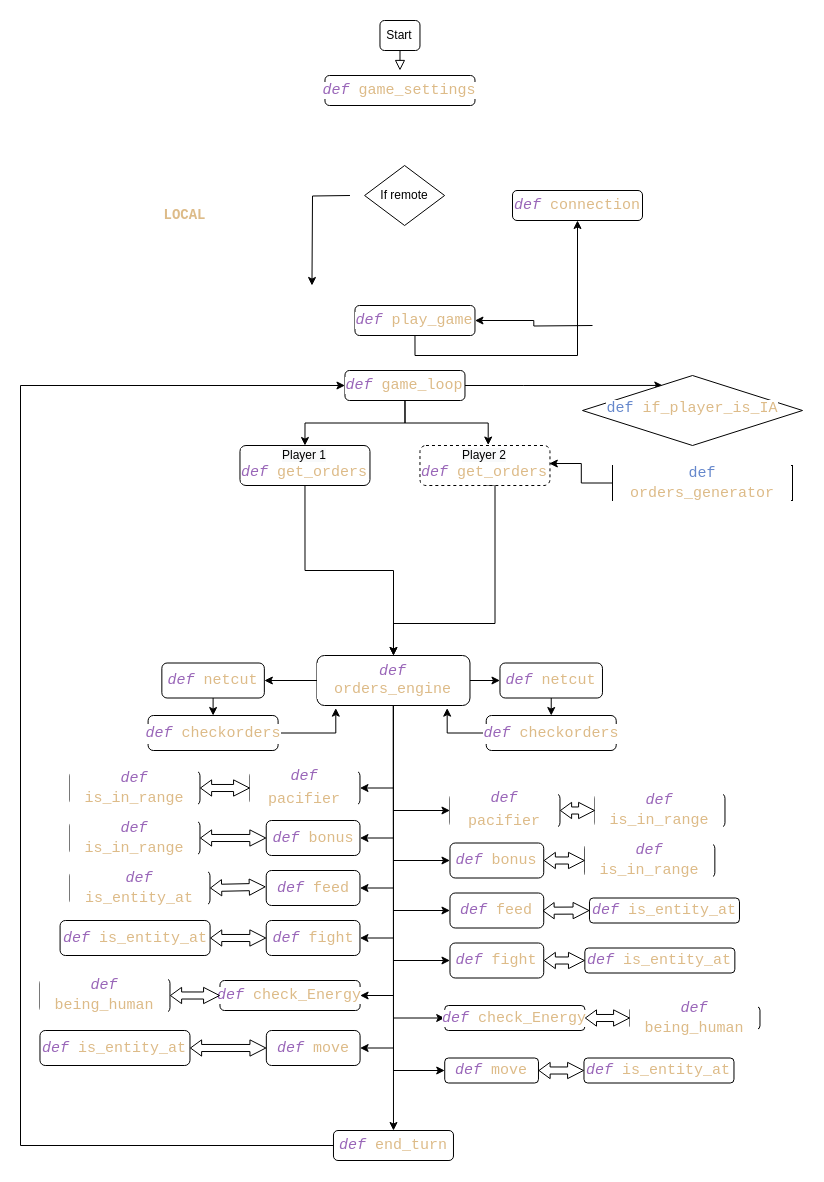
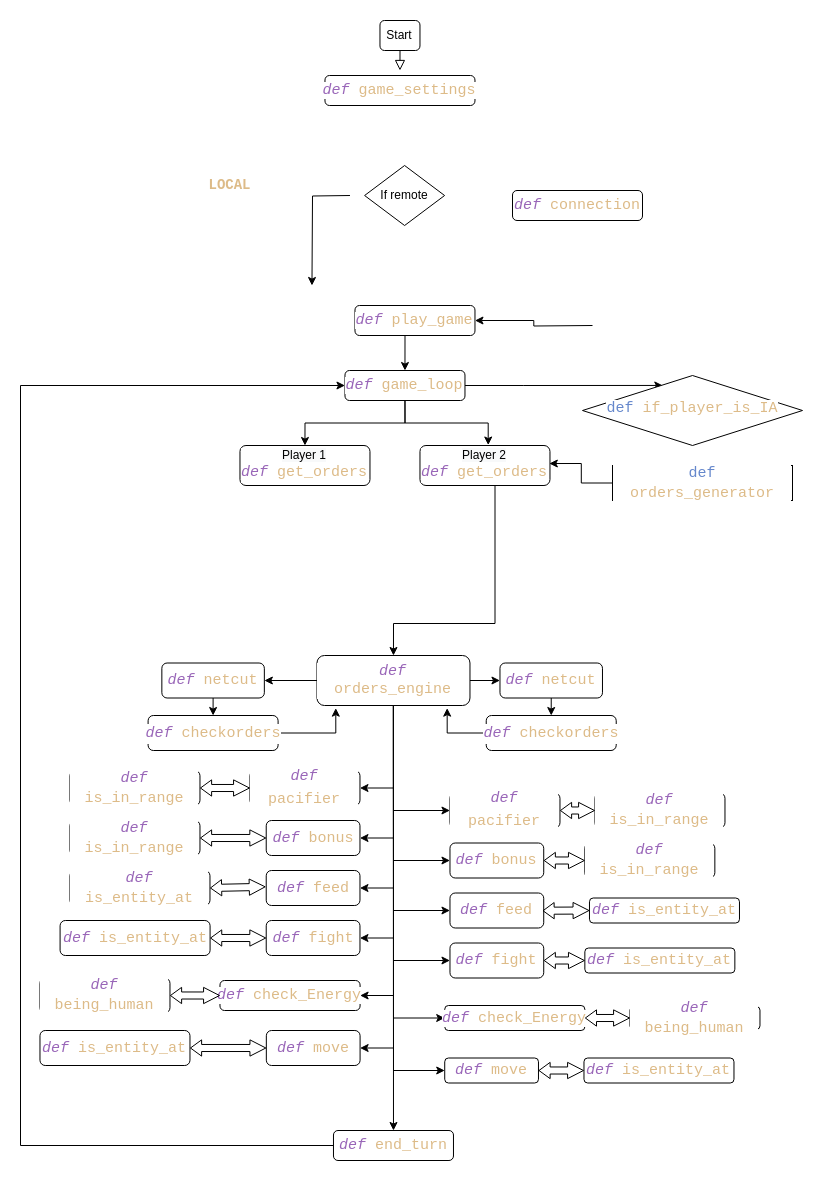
(185, 216) -> (230, 186)
(550, 356) -> (405, 345)
(485, 466) -> (485, 466)
(331, 571) -> none
